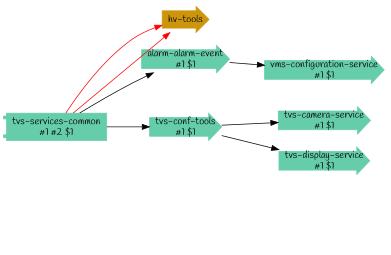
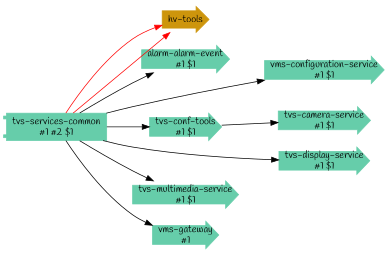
(243, 64) -> (182, 96)
(247, 142) -> (187, 154)
none -> (186, 195)
none -> (186, 235)
